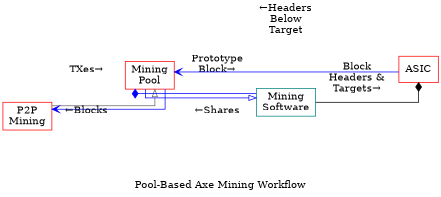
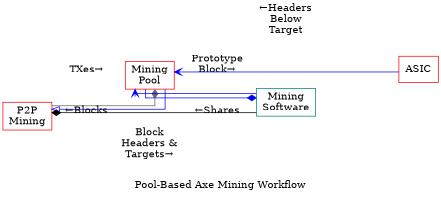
(195, 94) -> (195, 94)
(193, 98) -> (193, 98)
(373, 102) -> (168, 113)
(107, 106) -> (107, 106)
(122, 109) -> (122, 109)
